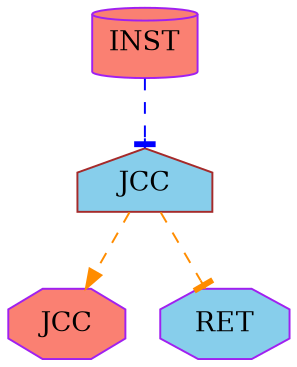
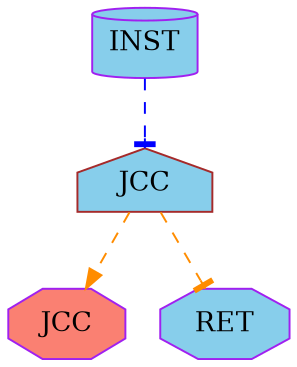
(145, 43) -> (145, 43)
